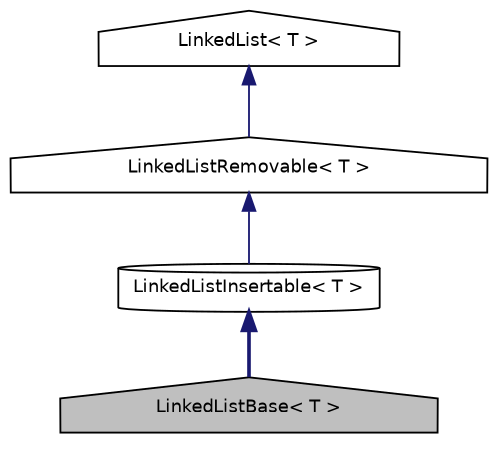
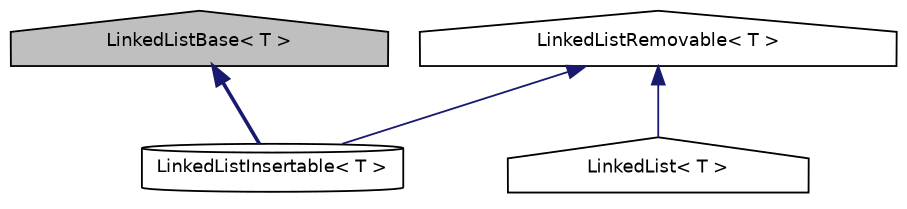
(249, 111) -> (658, 111)
(249, 354) -> (241, 113)
